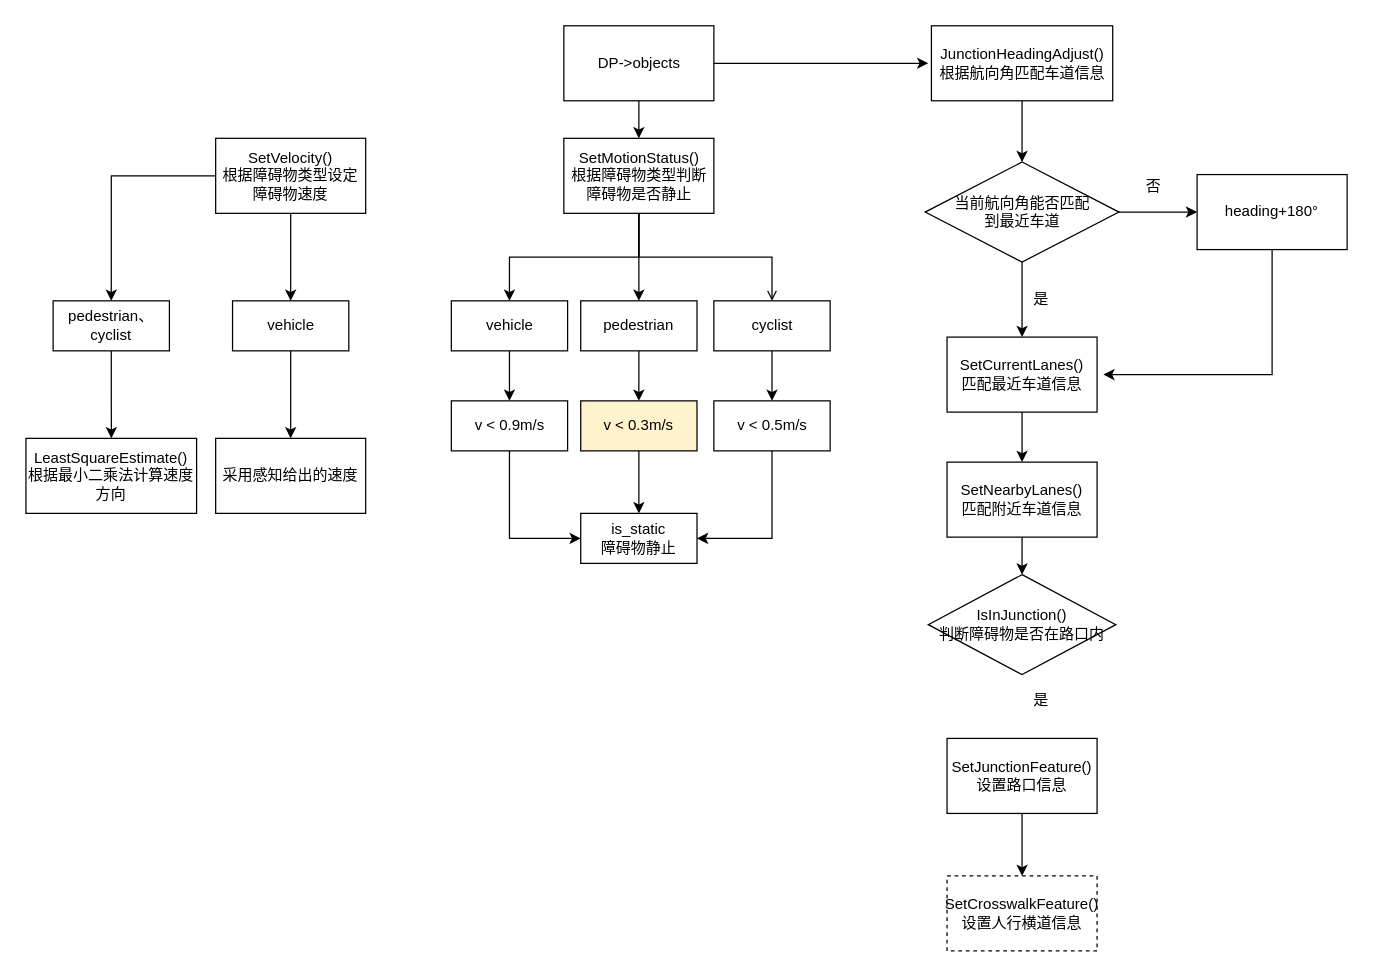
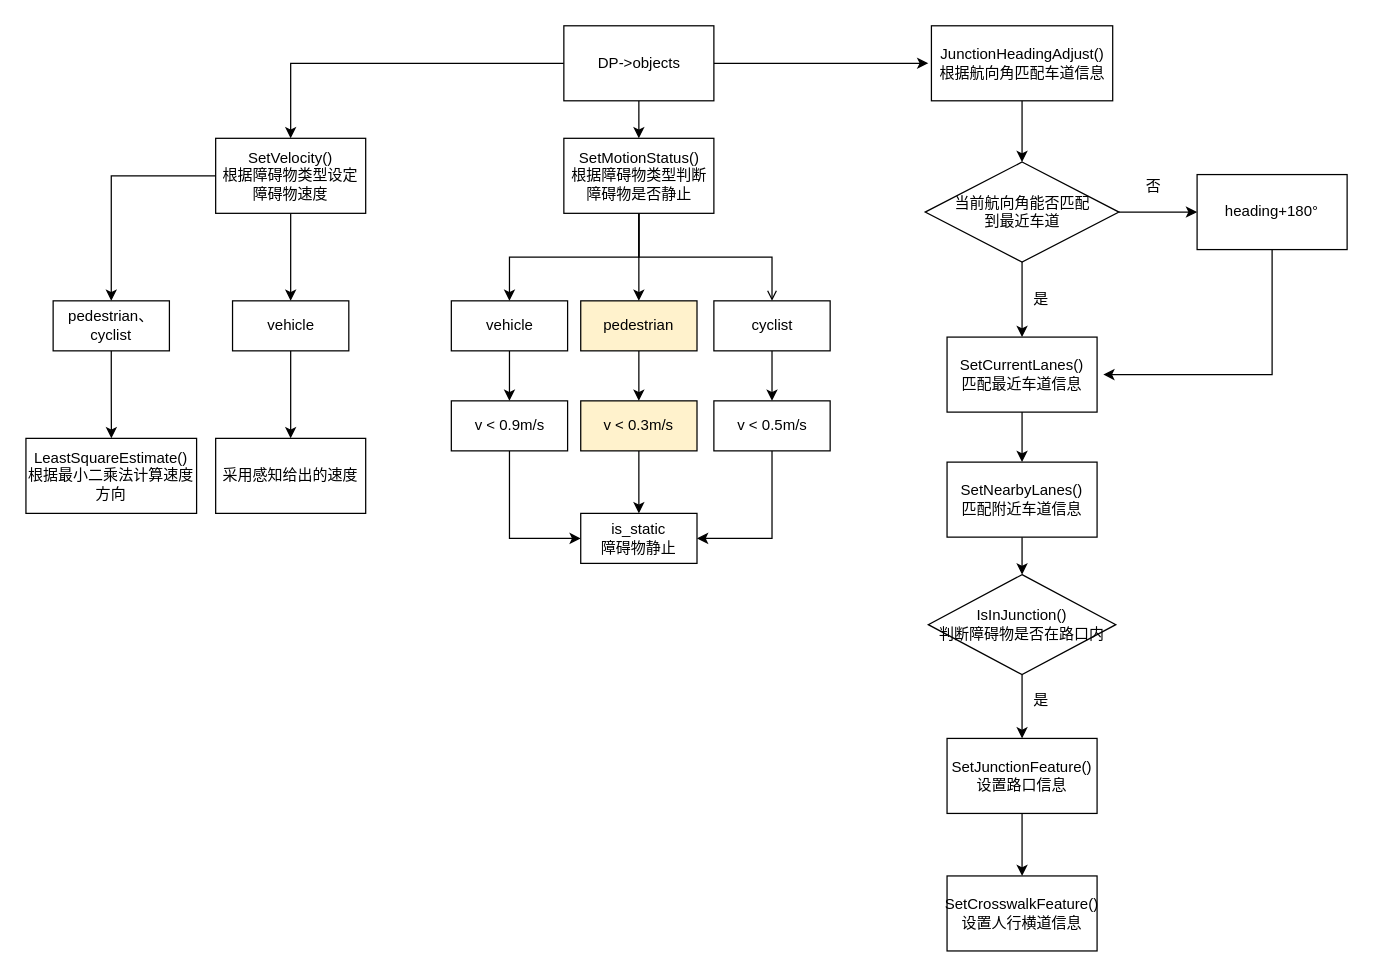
none -> (394, 63)
(639, 326) -> (639, 326)
none -> (1022, 702)
(1022, 913) -> (1022, 913)
